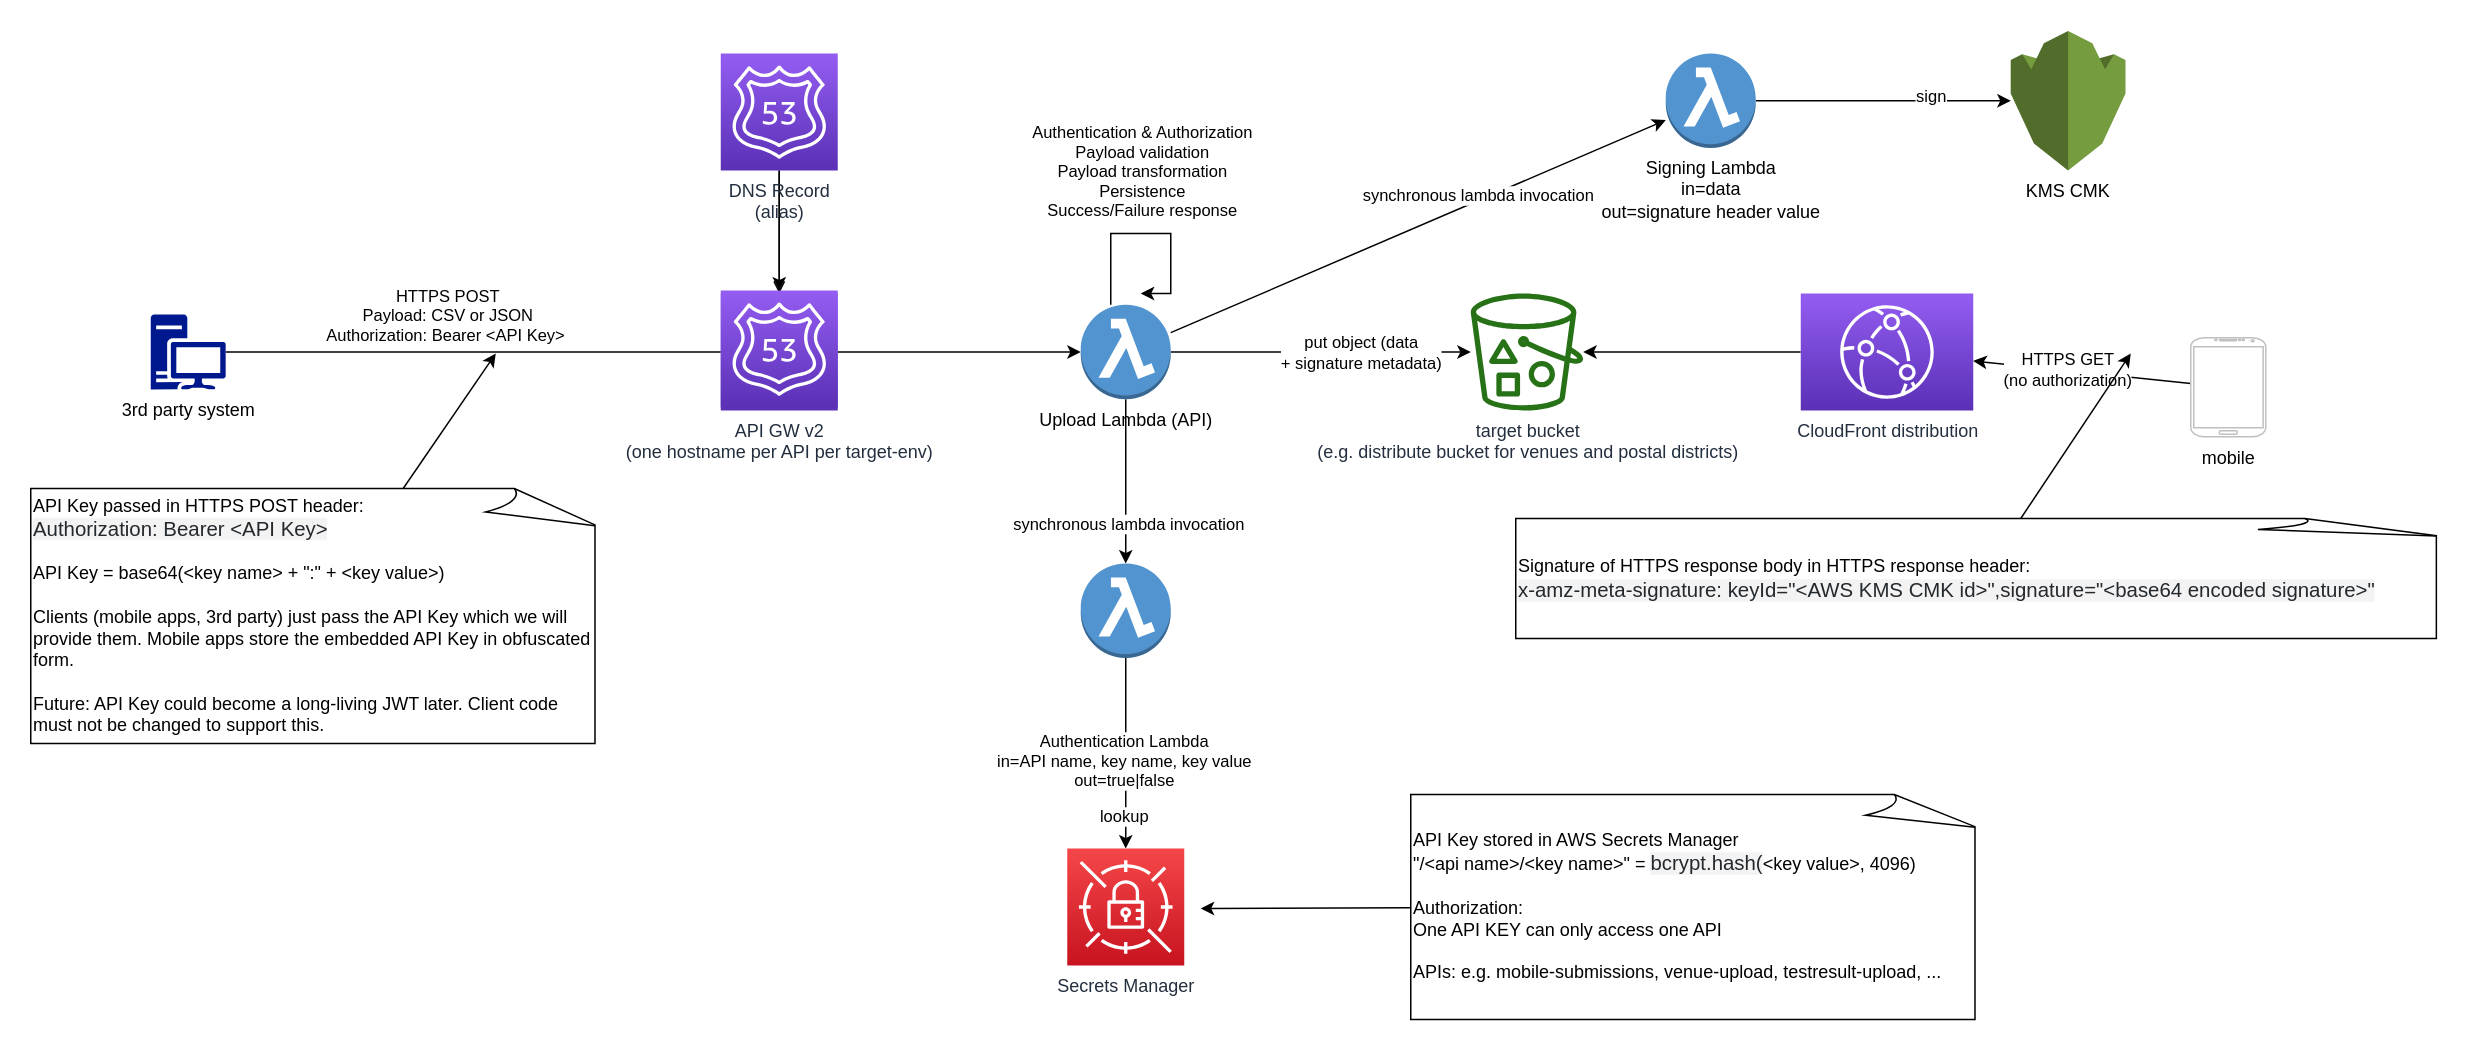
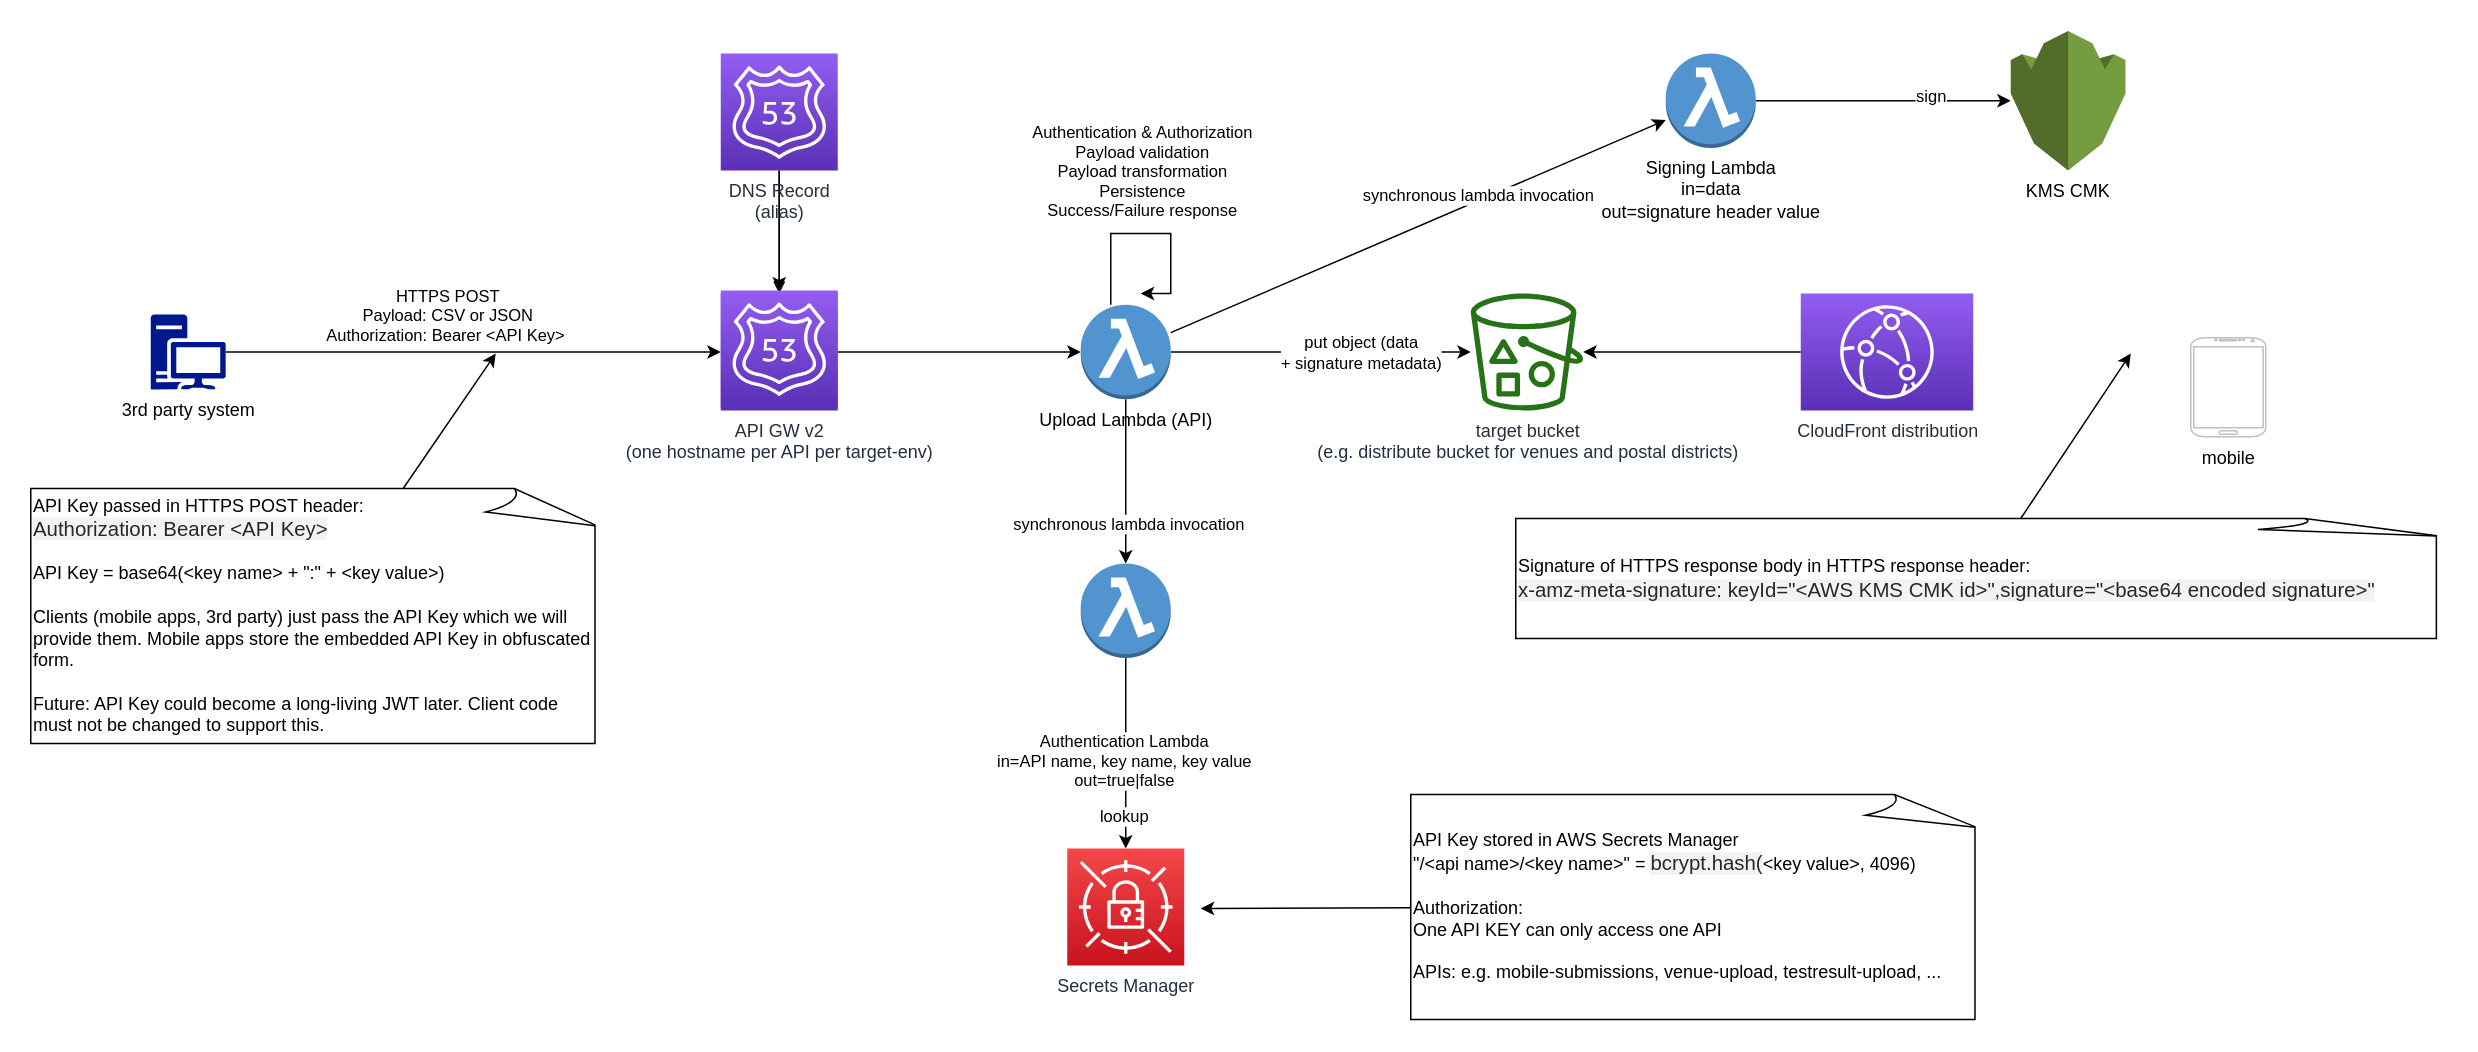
(713, 352) -> (709, 352)
(2145, 378) -> none
